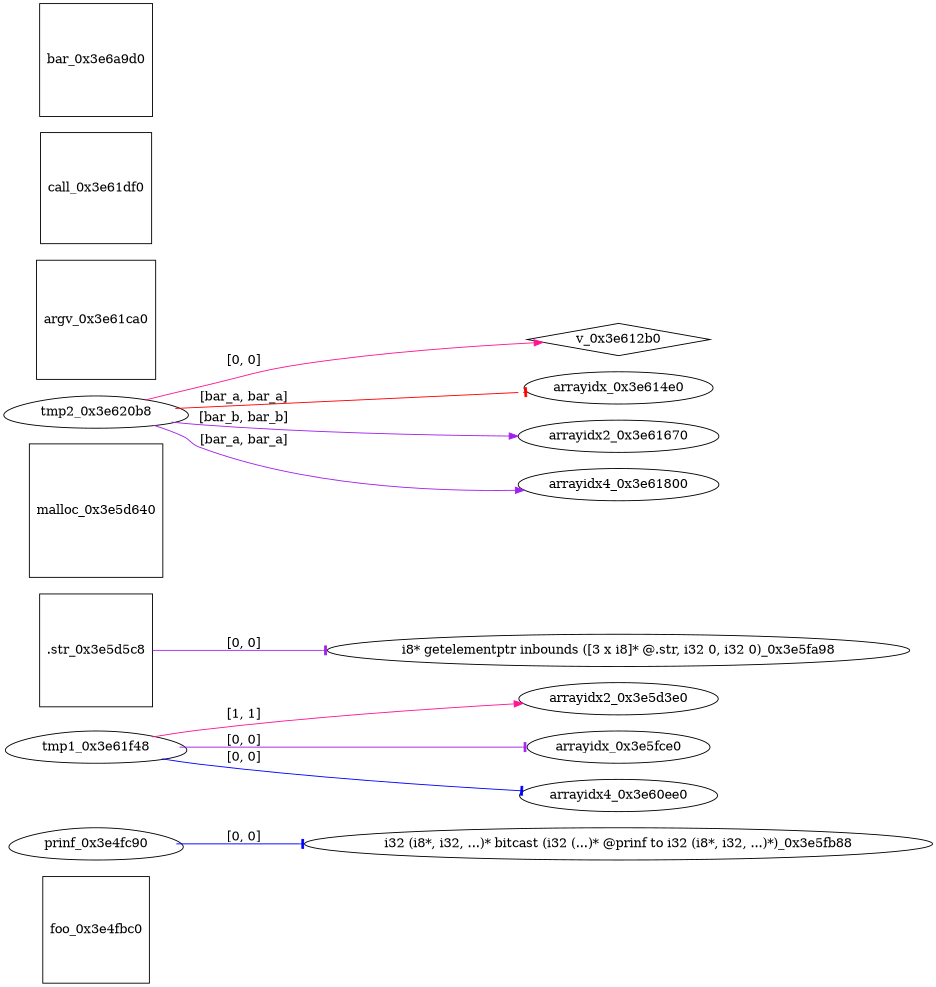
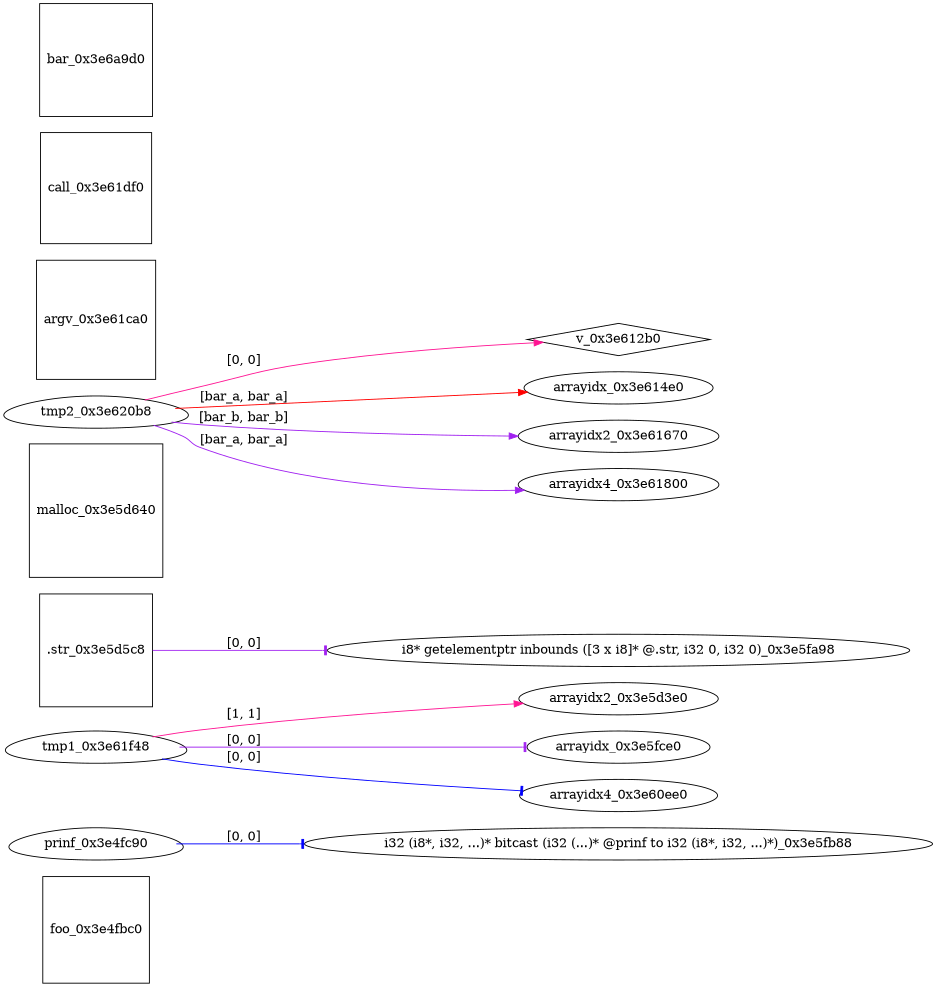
(347, 400) -> (347, 400)
